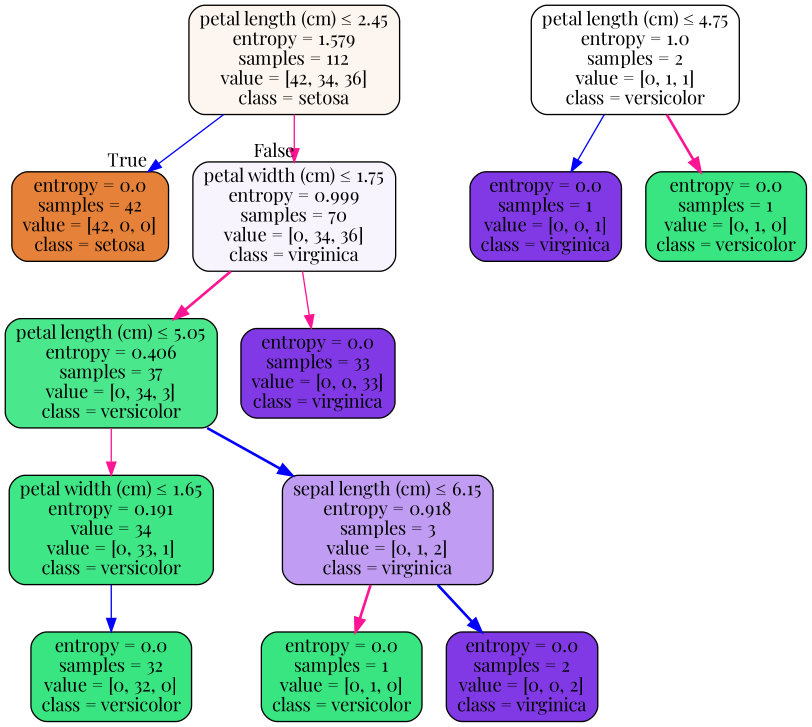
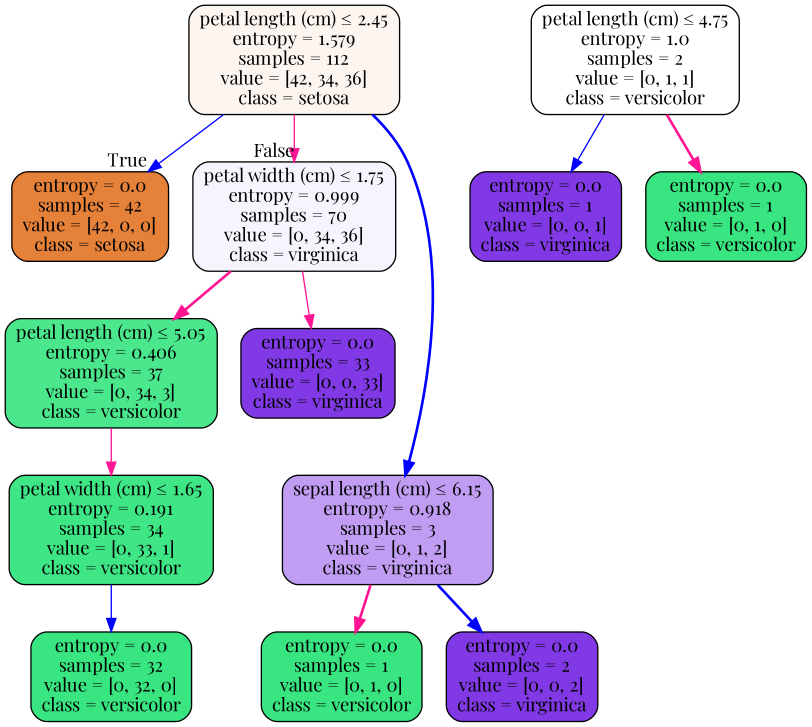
(244, 448) -> (433, 282)
(111, 529) -> (111, 529)
